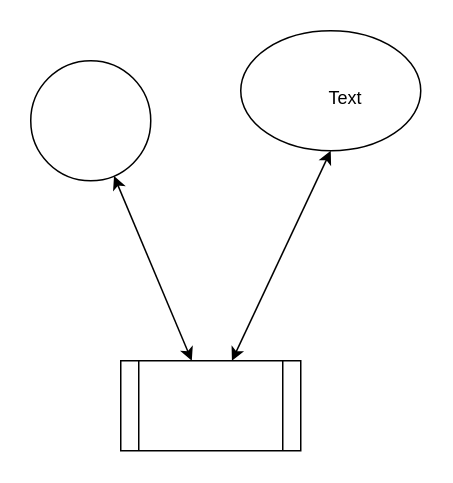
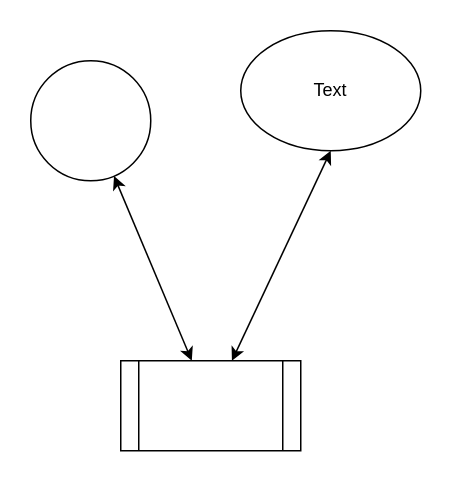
(346, 98) -> (331, 91)
